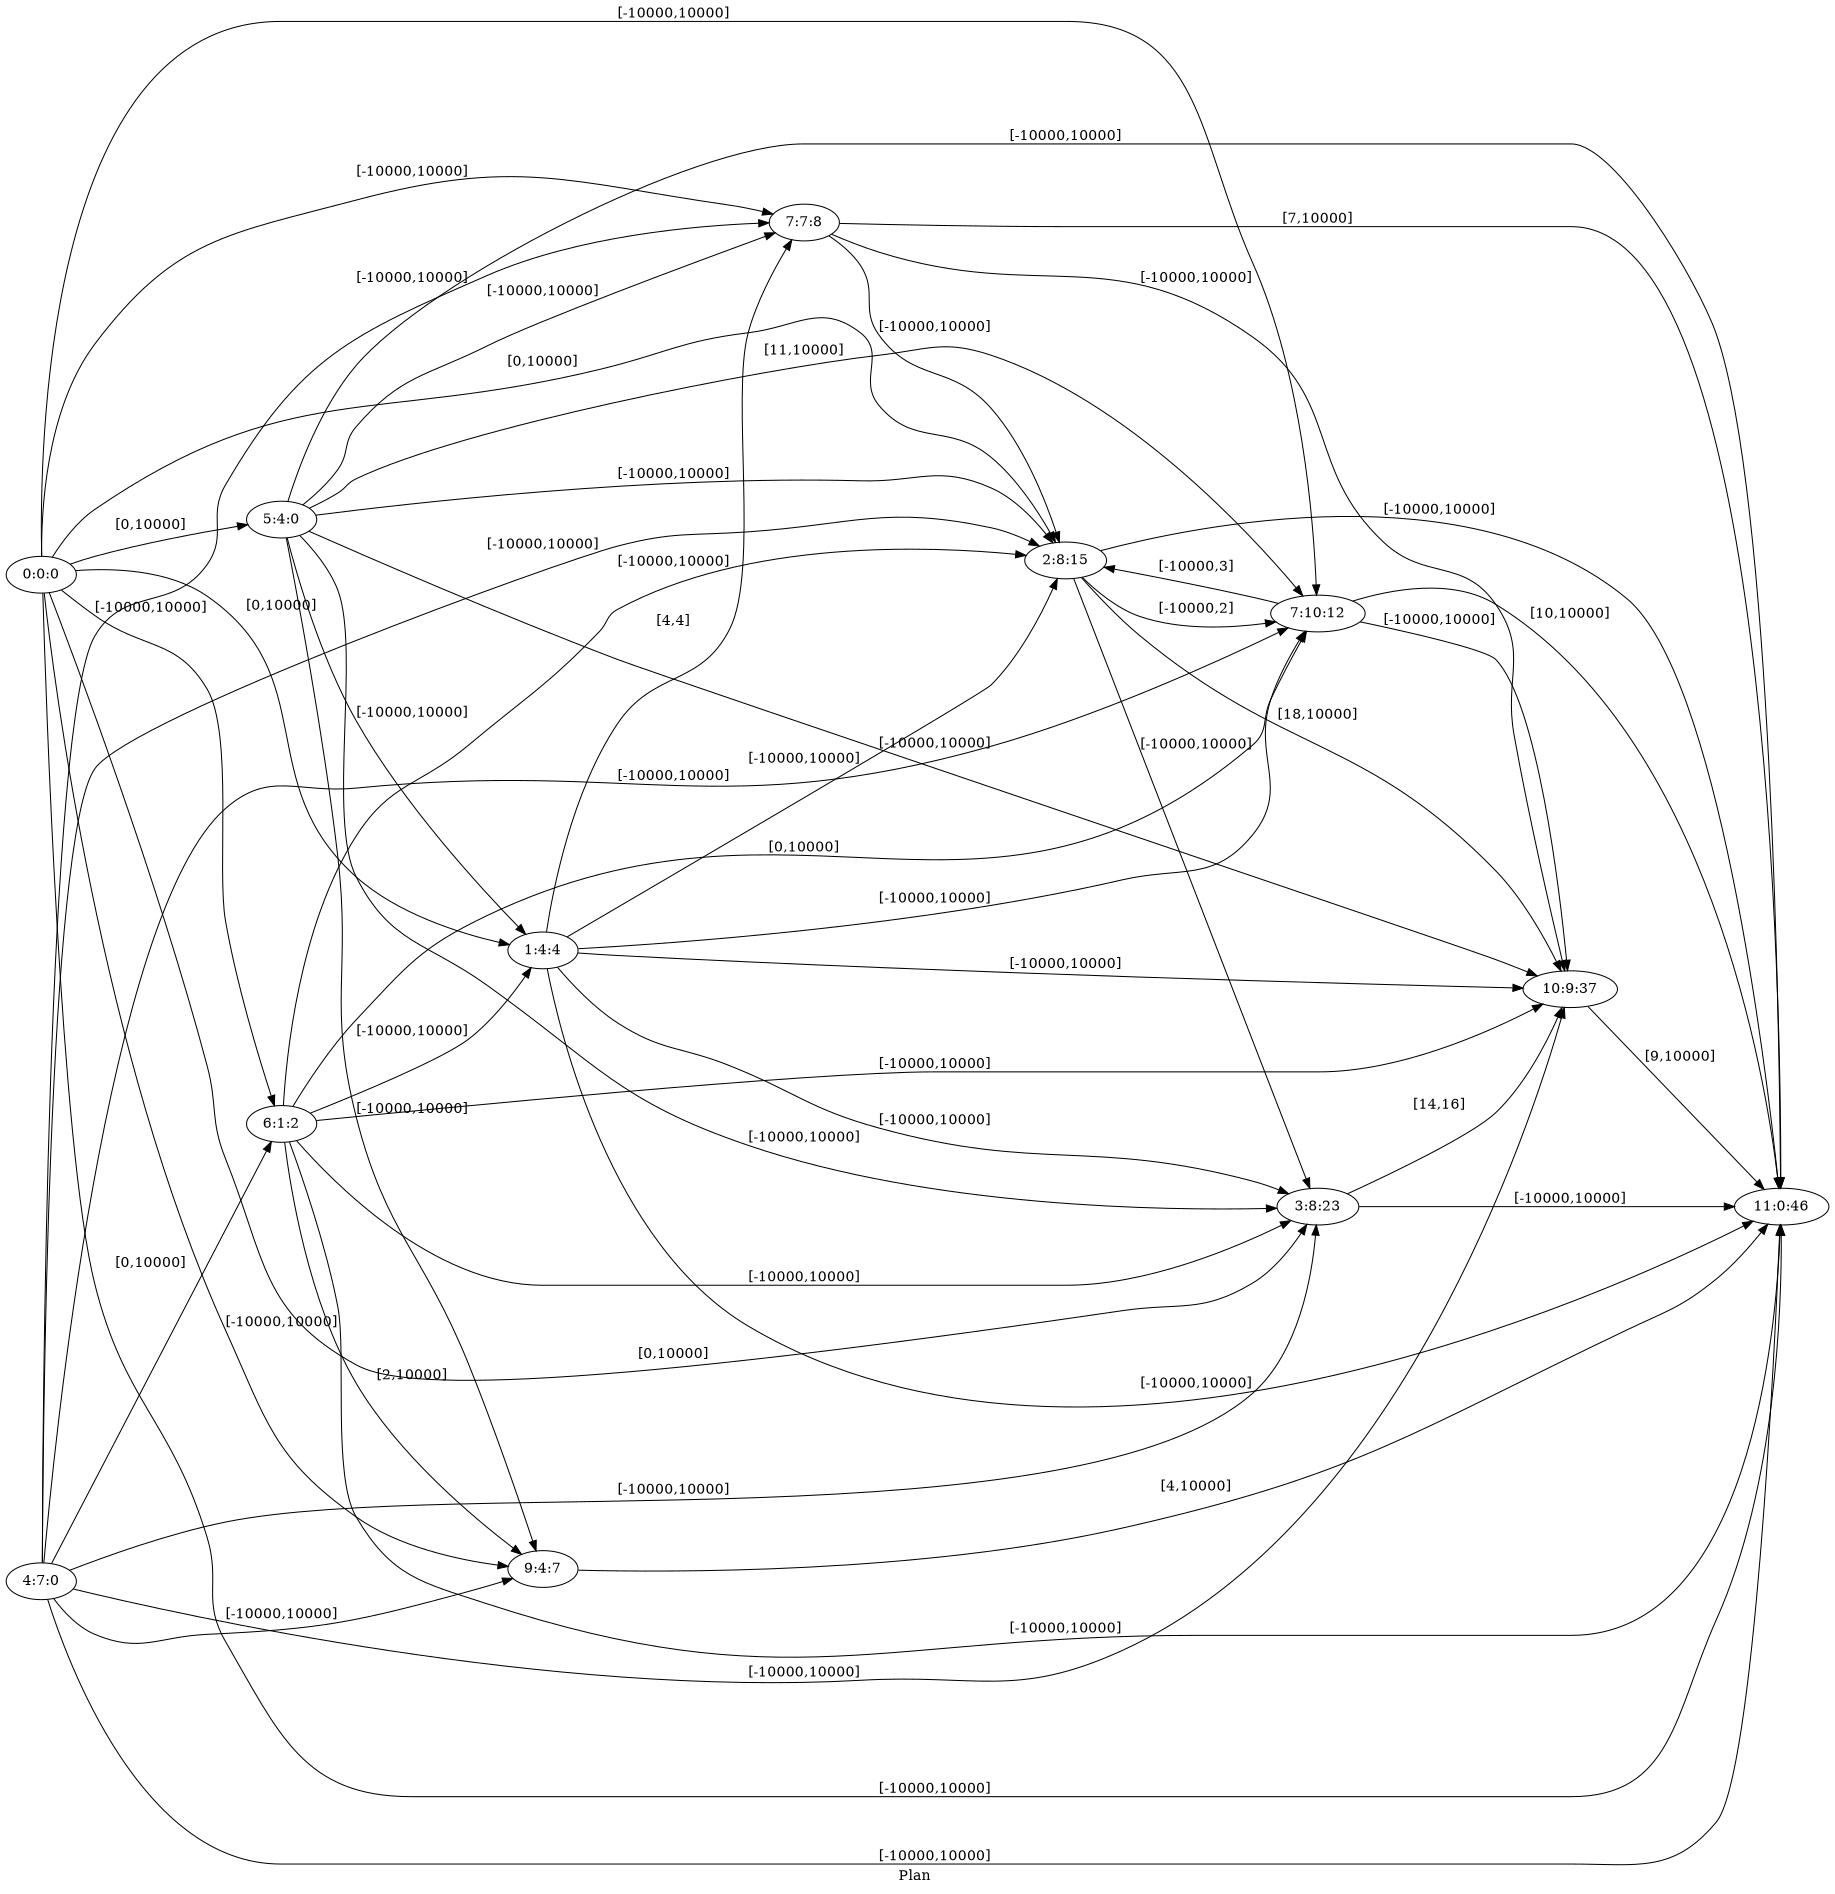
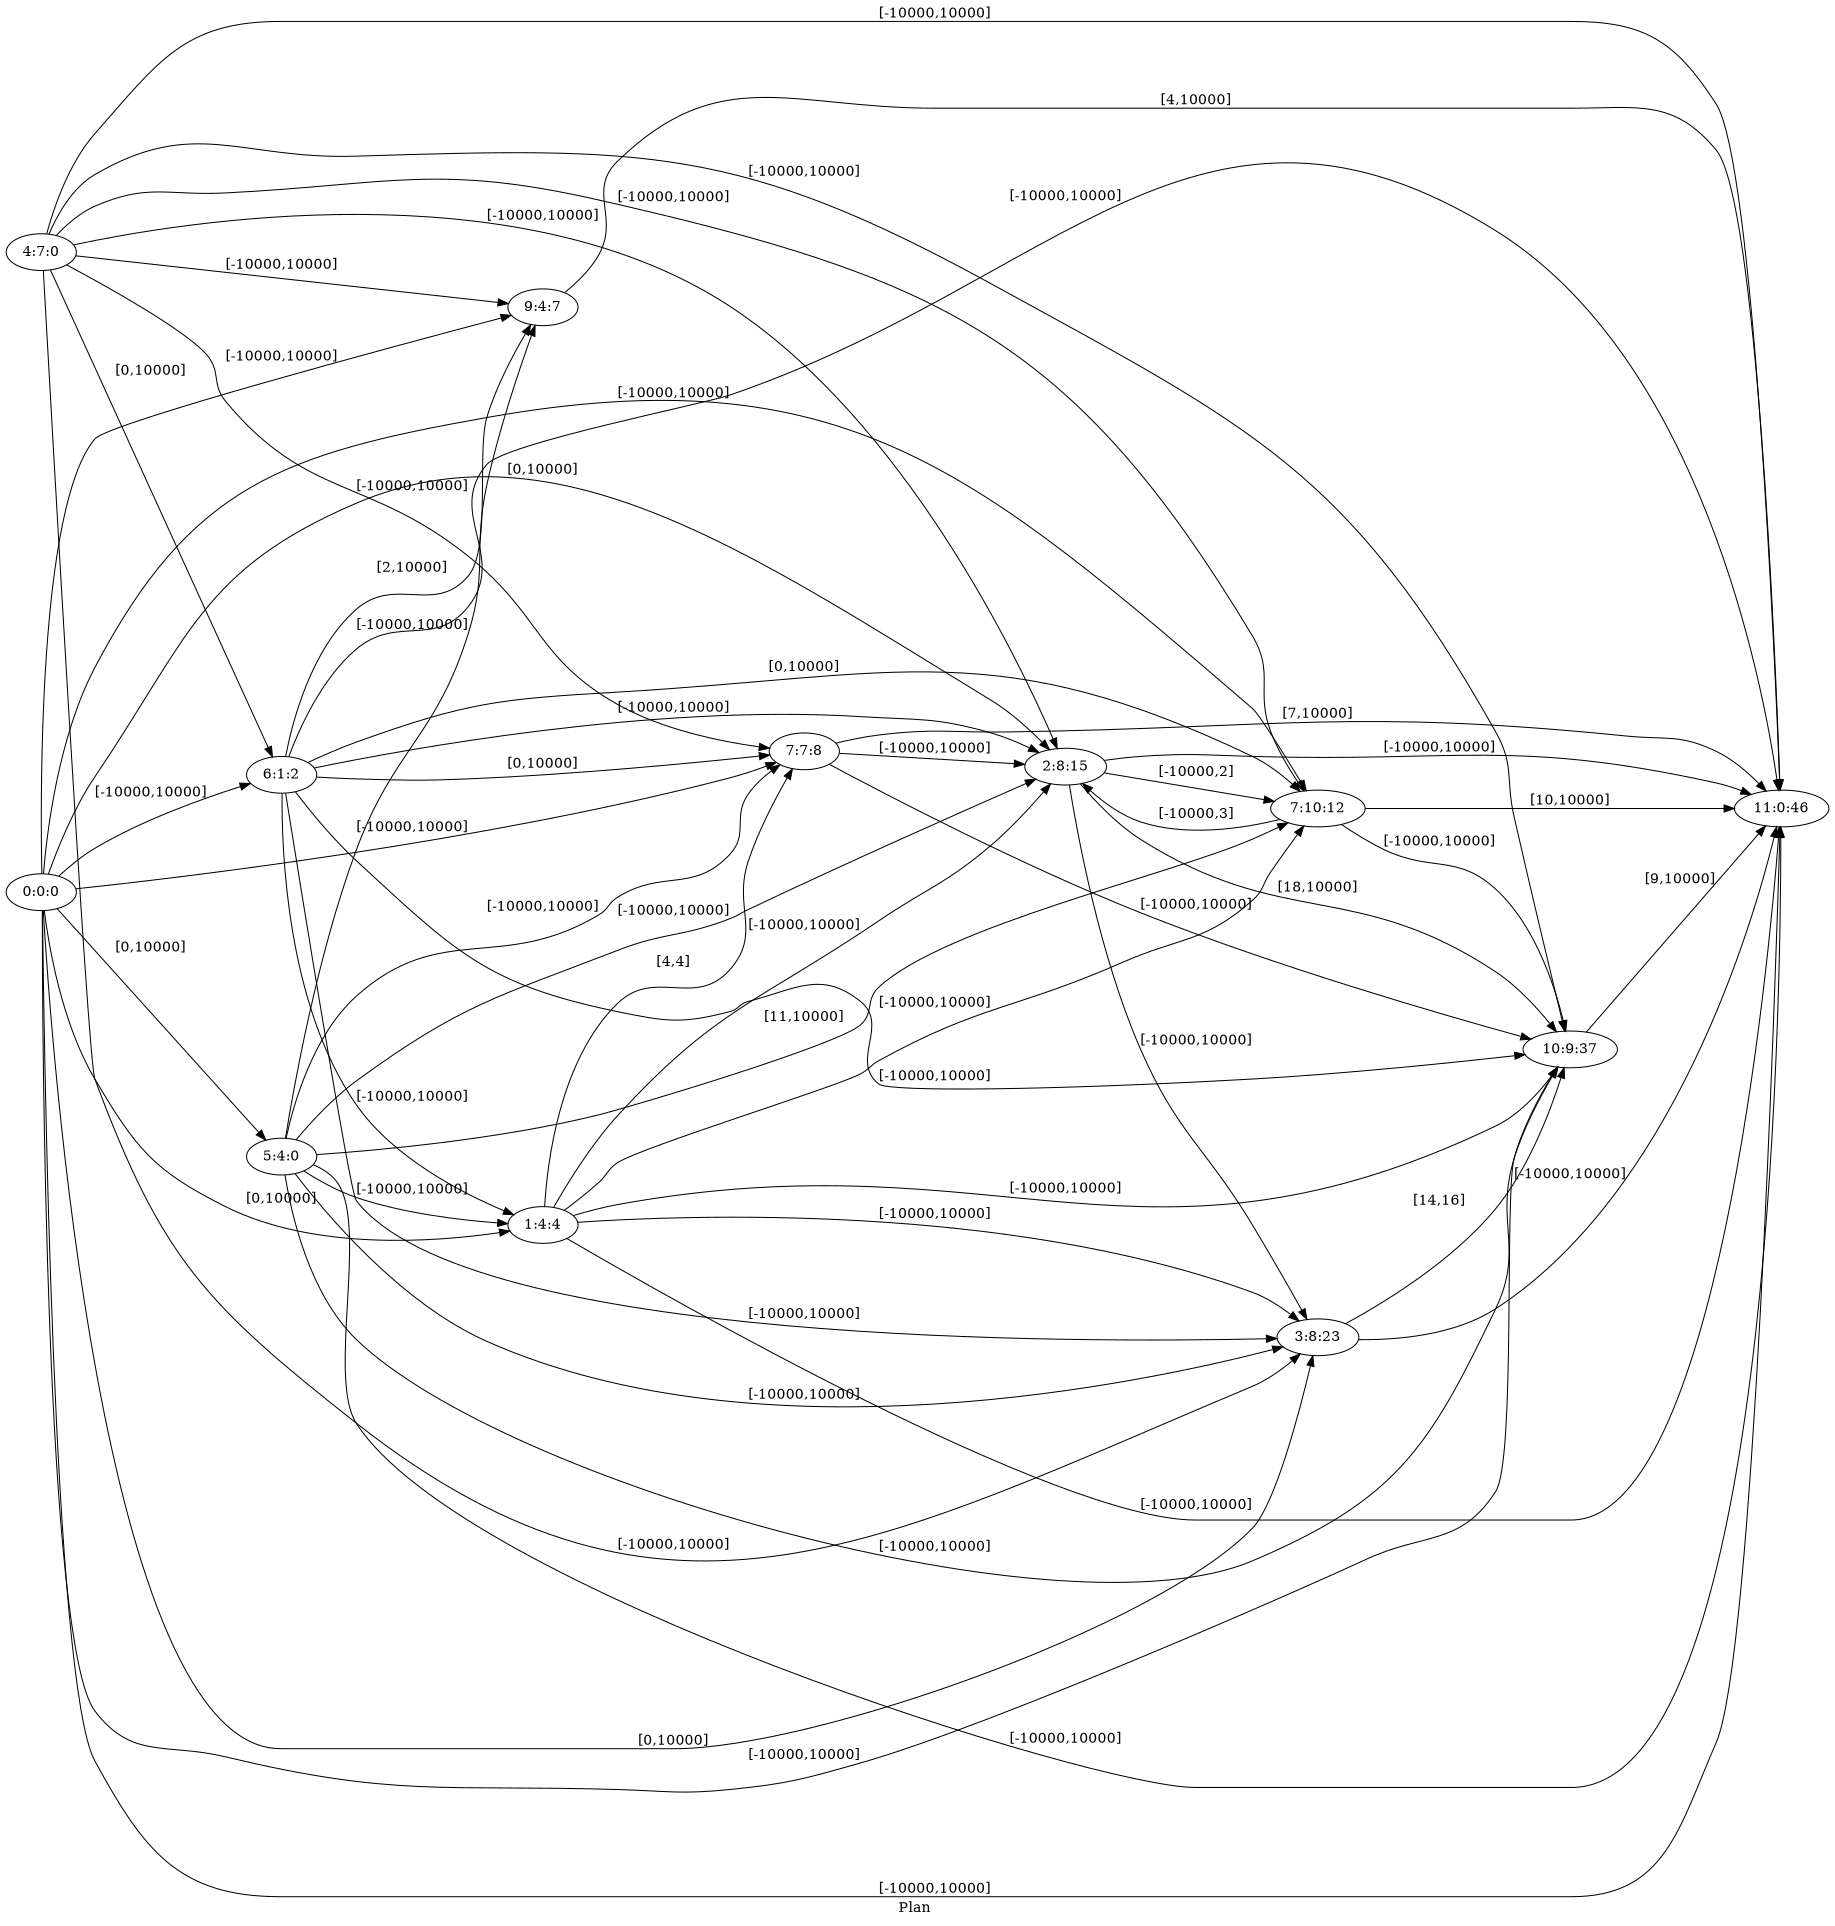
none -> (538, 775)
none -> (630, 1790)
